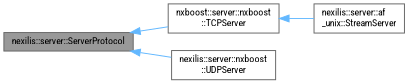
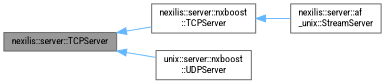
(224, 18) -> (204, 18)
(69, 42) -> (60, 42)
(224, 65) -> (204, 65)
